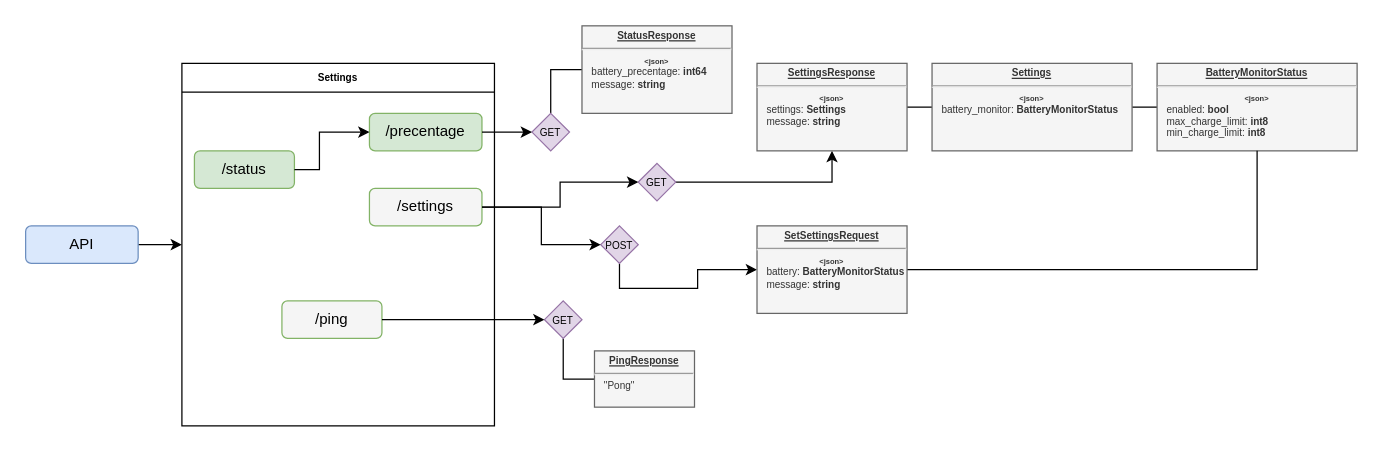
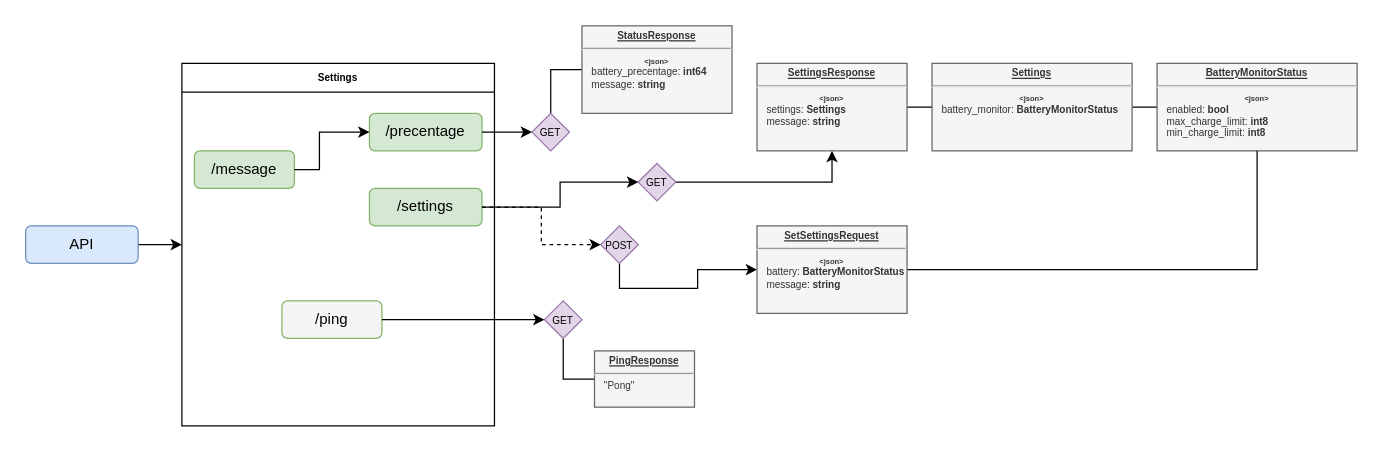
(244, 169) -> (244, 169)
(426, 207) -> (426, 207)
(549, 244) -> (549, 244)
